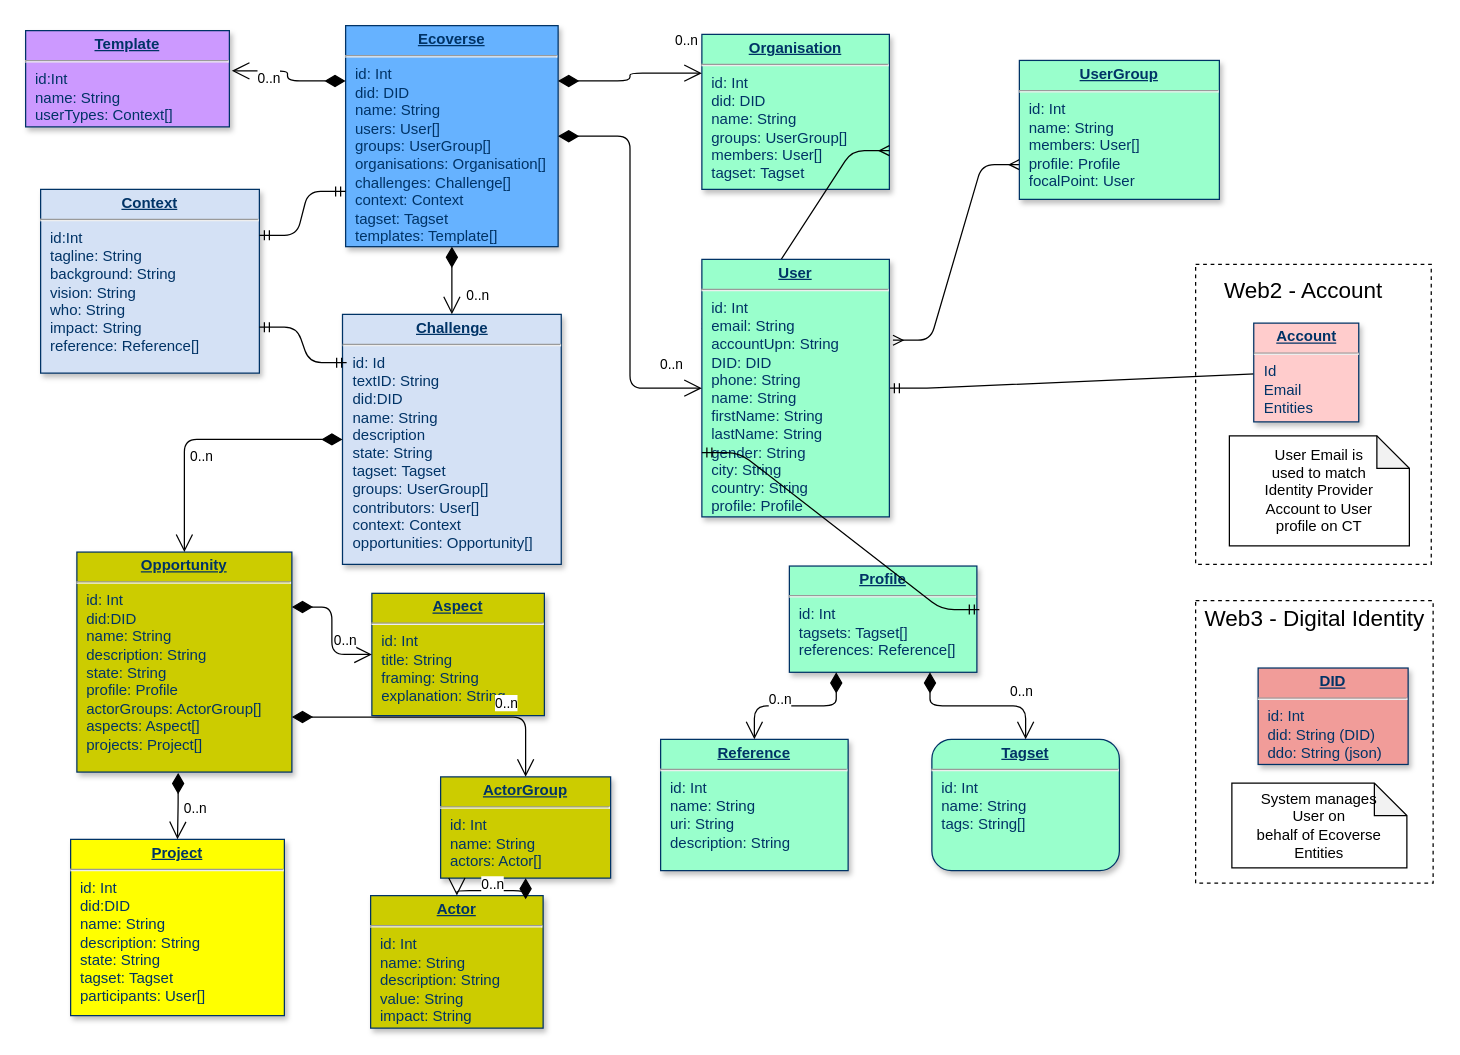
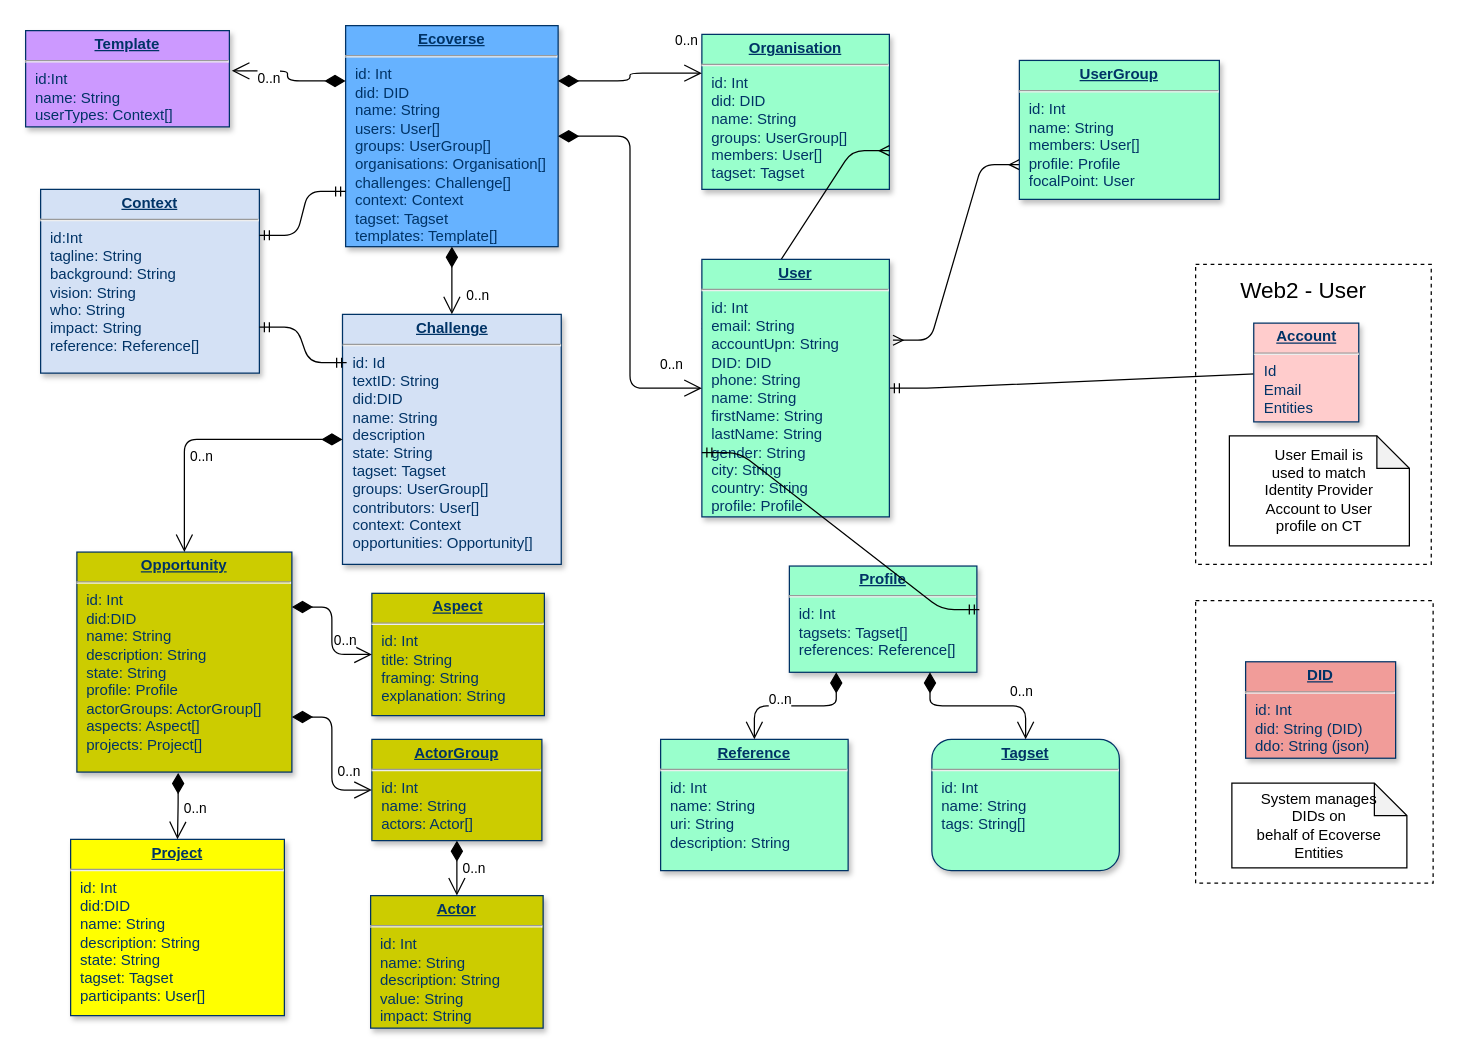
(1304, 291) -> (1304, 291)
(1314, 619) -> none
(1333, 716) -> (1321, 710)
(1319, 826) -> (1319, 826)
(526, 828) -> (457, 790)
